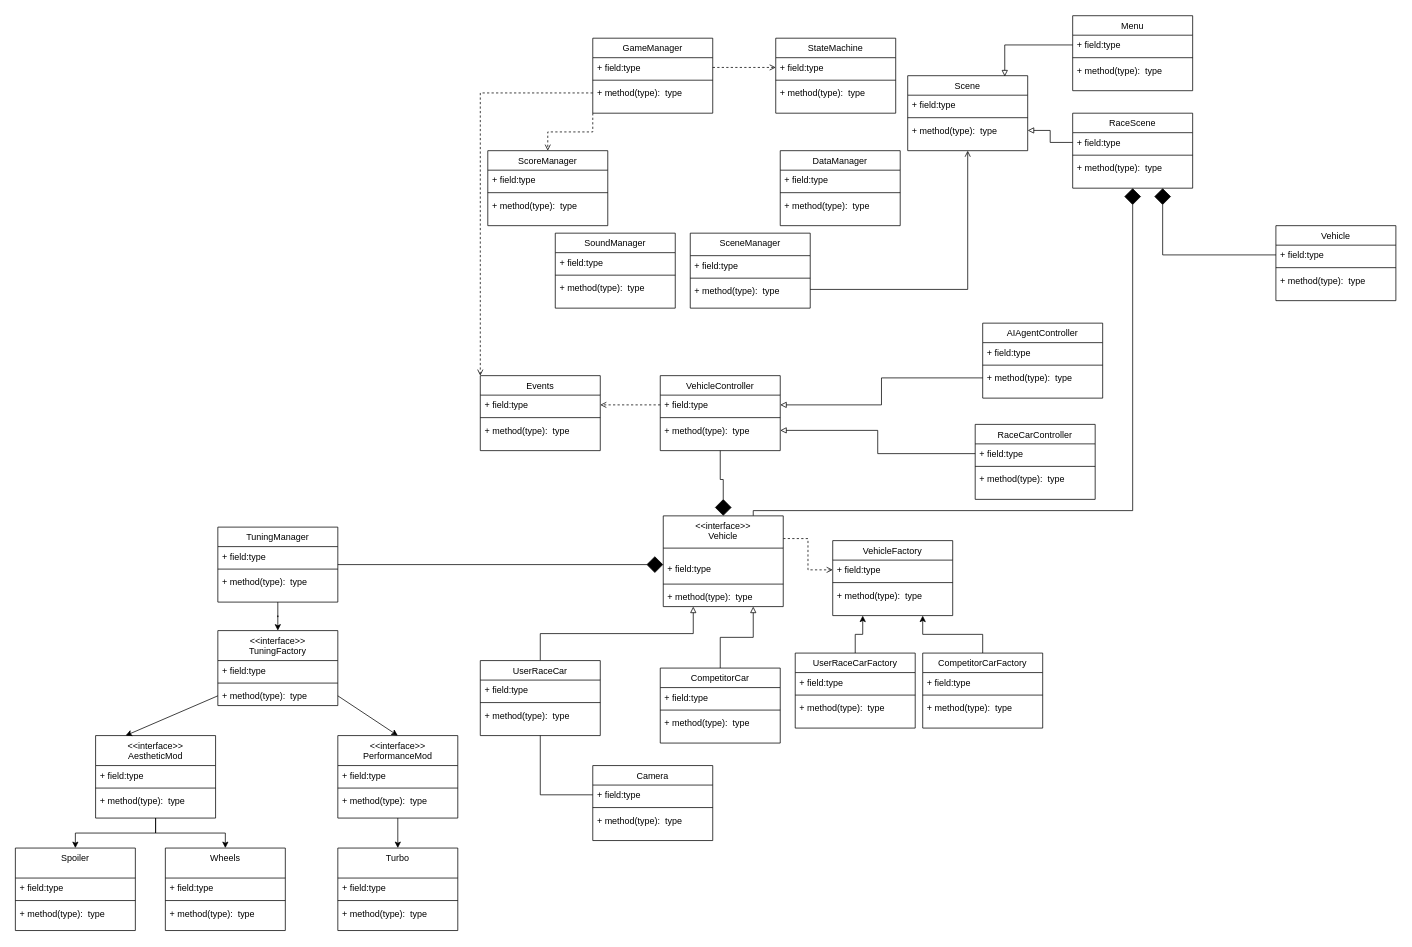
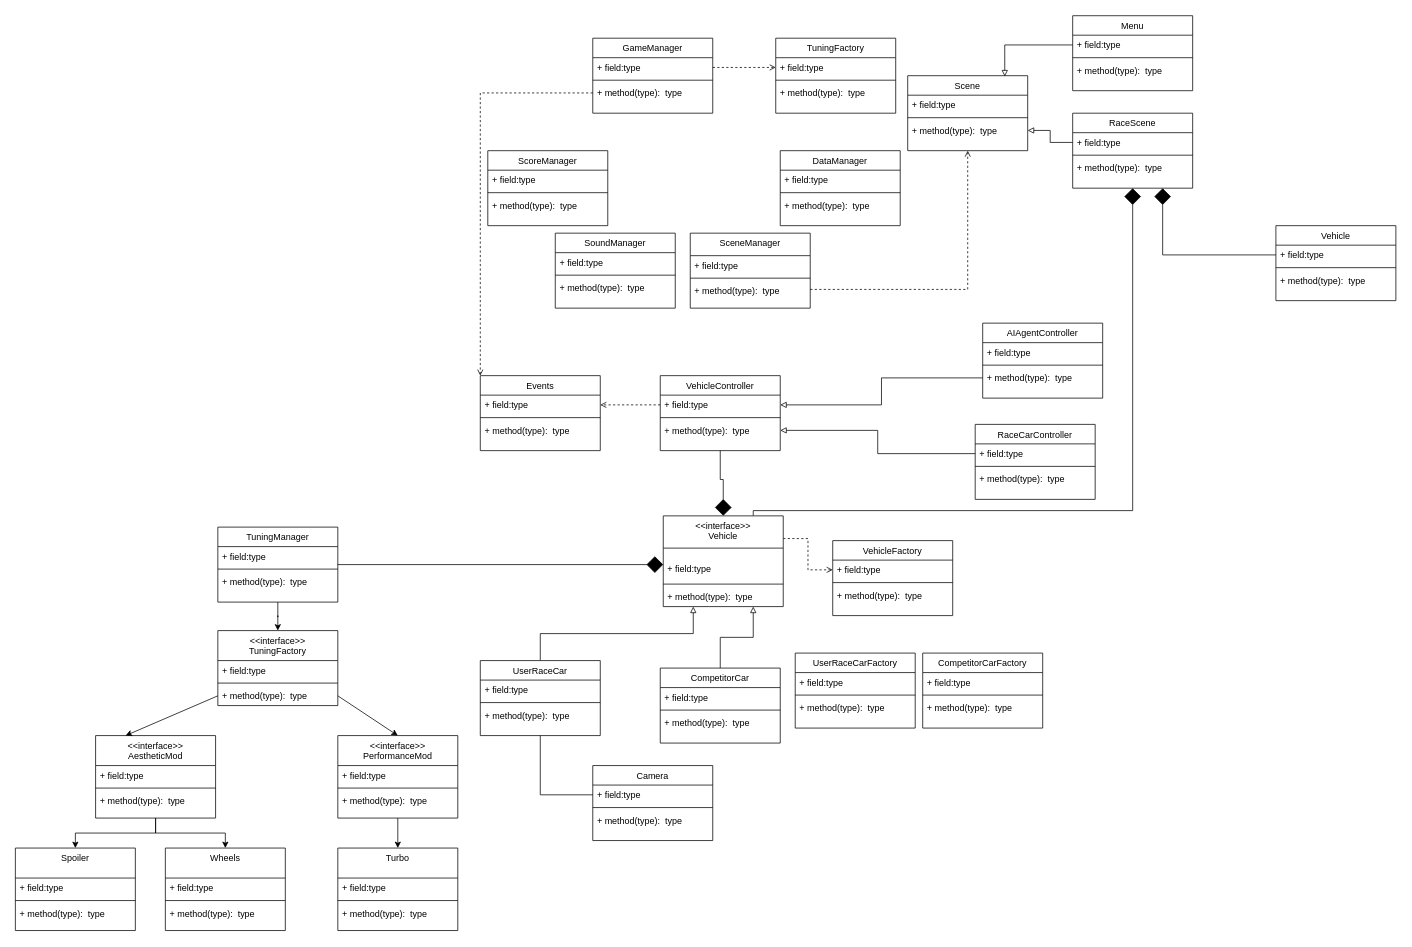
(836, 48) -> (836, 48)
(571, 132) -> none
(959, 289) -> (959, 289)
(856, 634) -> none
(956, 634) -> none
